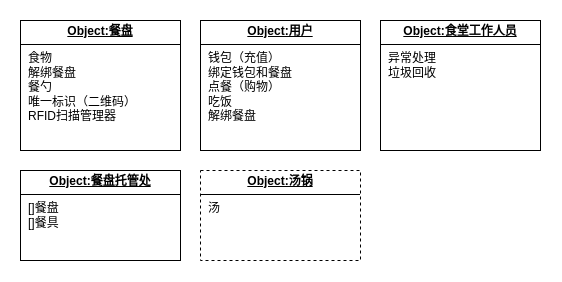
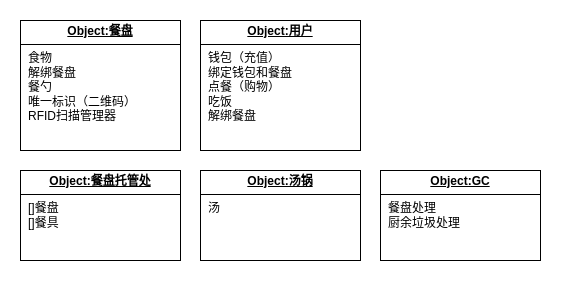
(461, 86) -> none
(281, 216) -> (281, 216)
none -> (461, 216)
